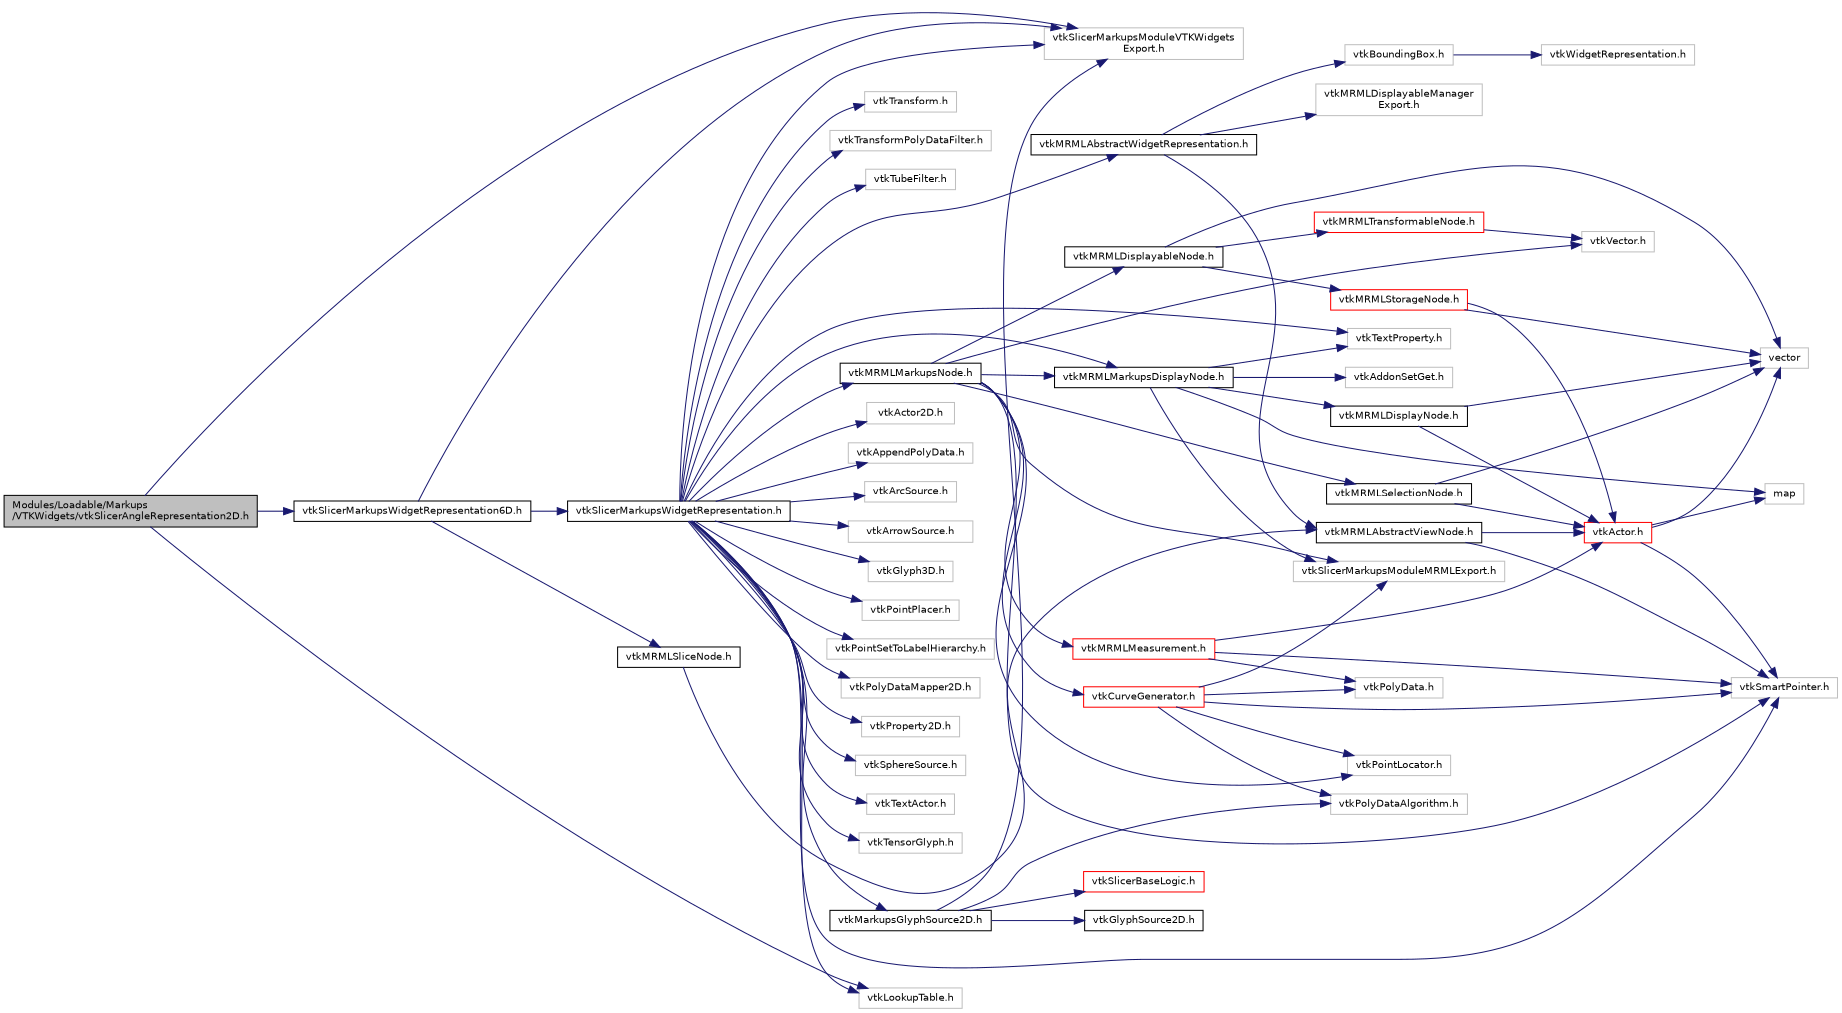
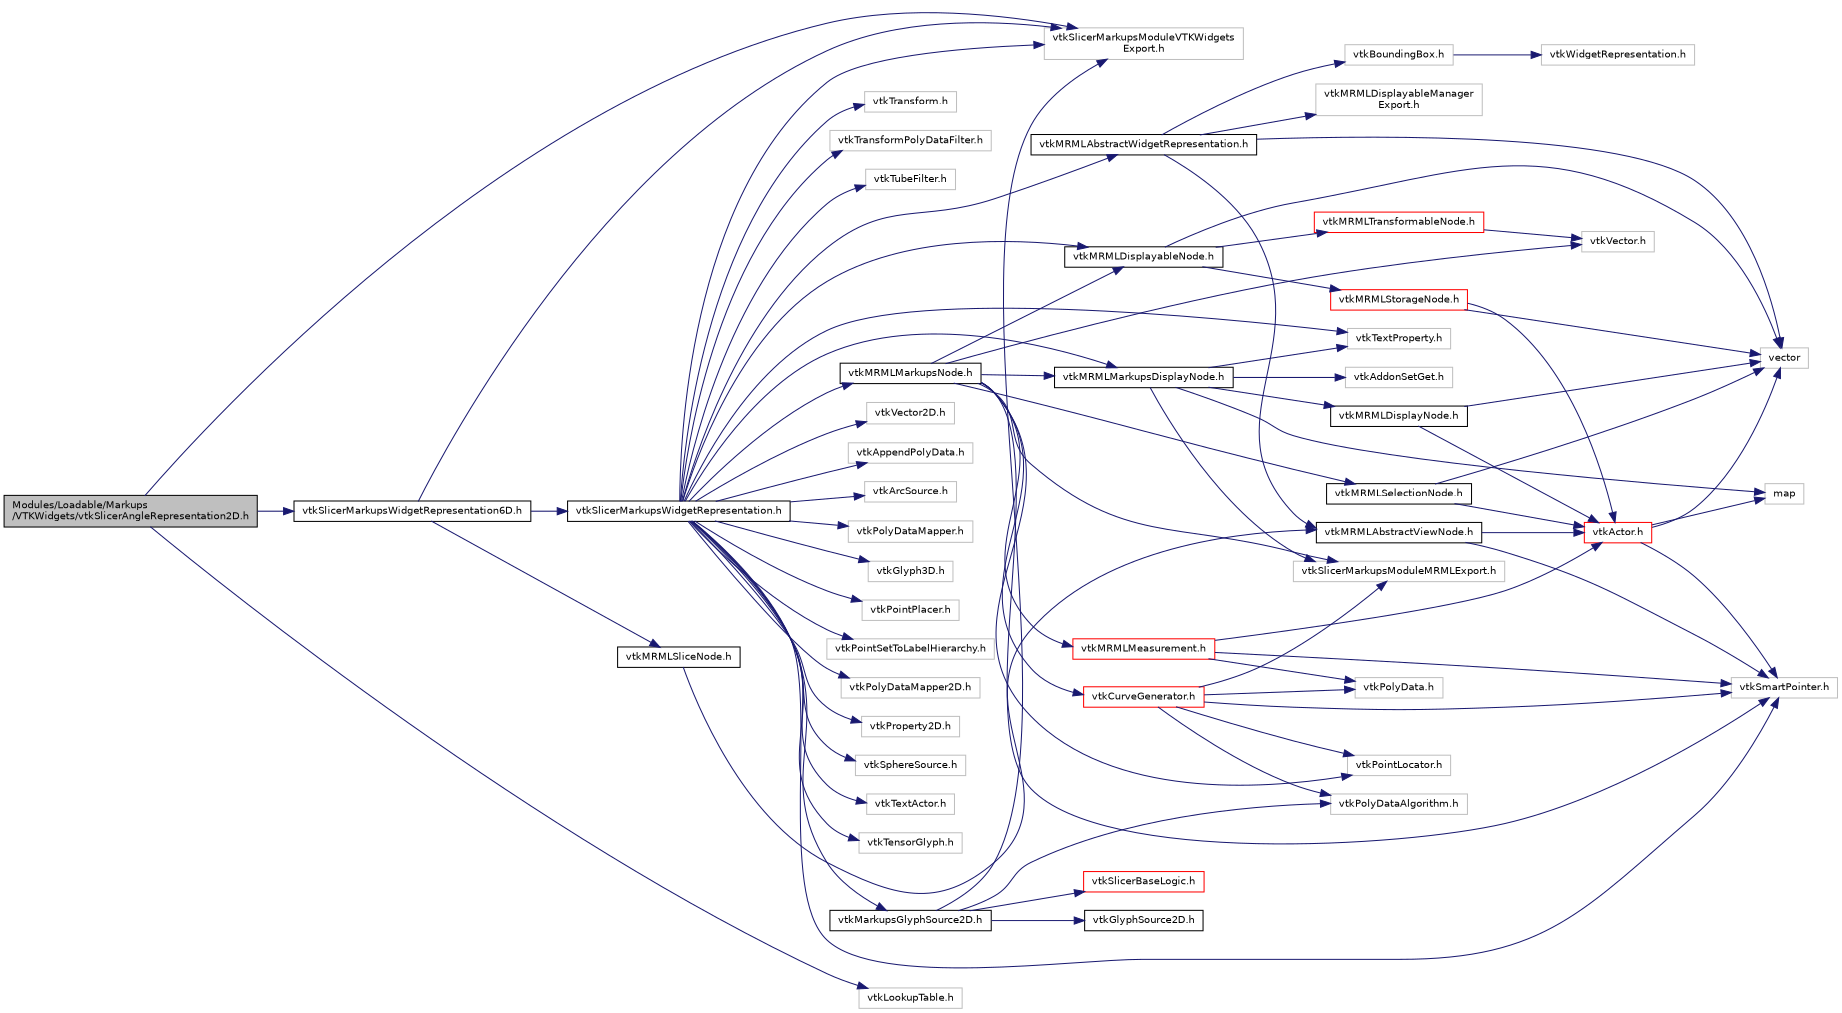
none -> (1570, 147)
(911, 413) -> (911, 413)
(911, 532) -> (911, 532)
(802, 744) -> (823, 285)
